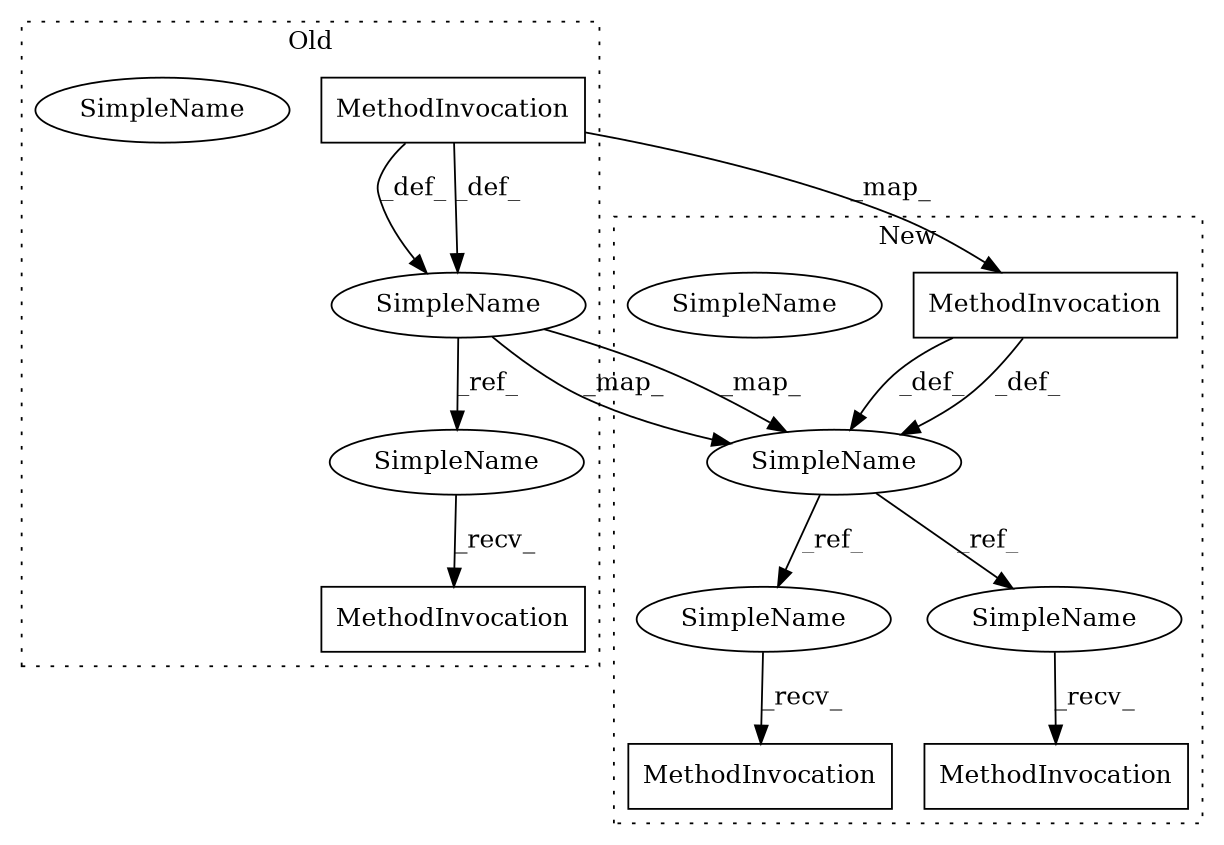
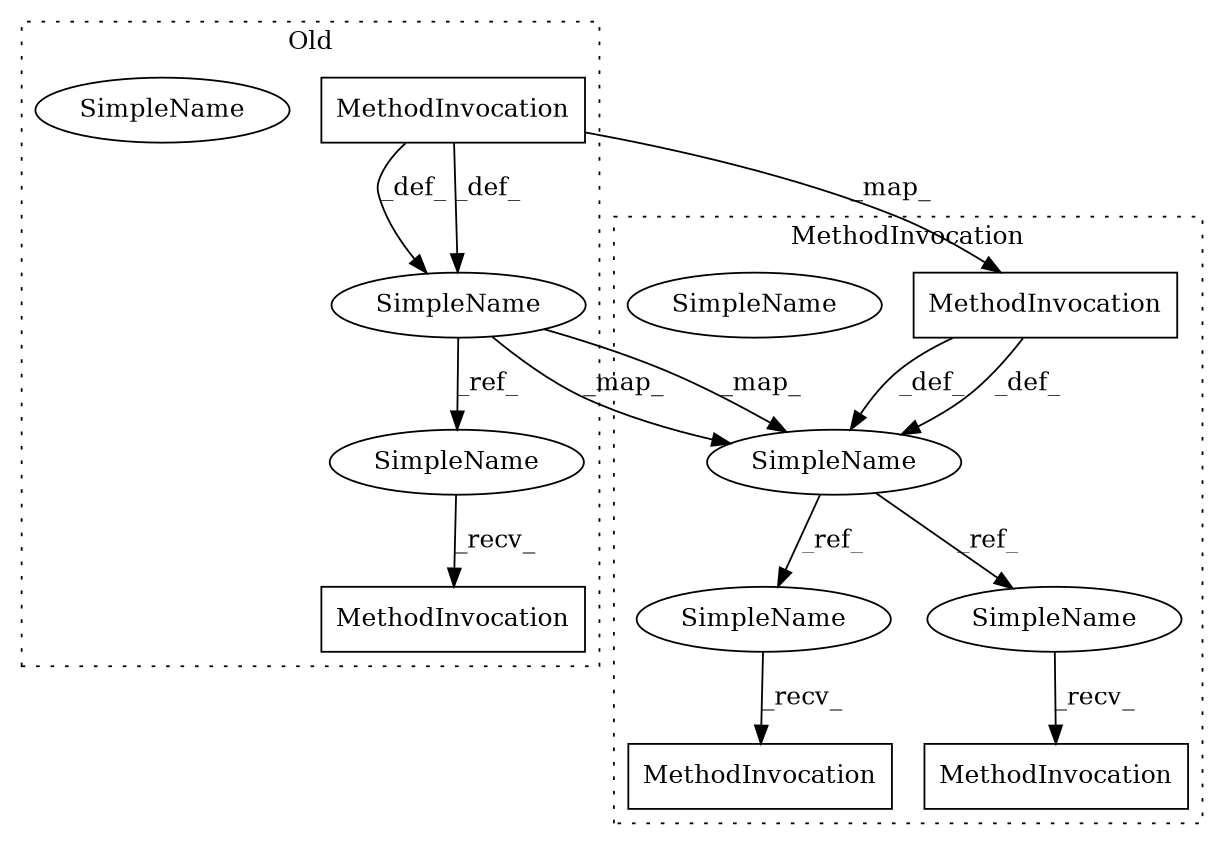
(908, 237) -> (908, 237)
